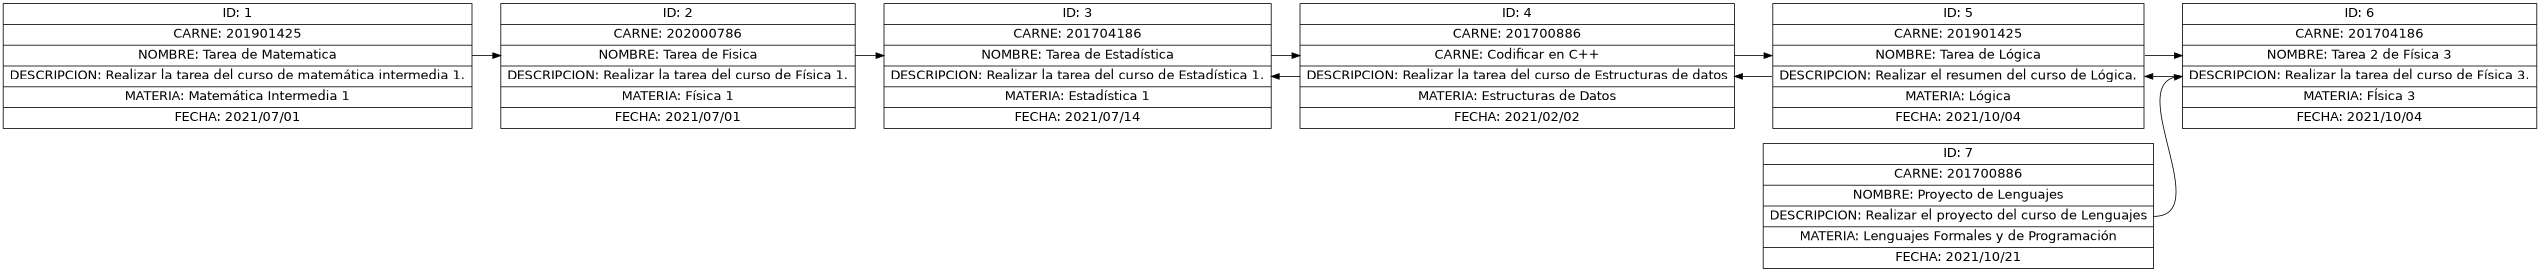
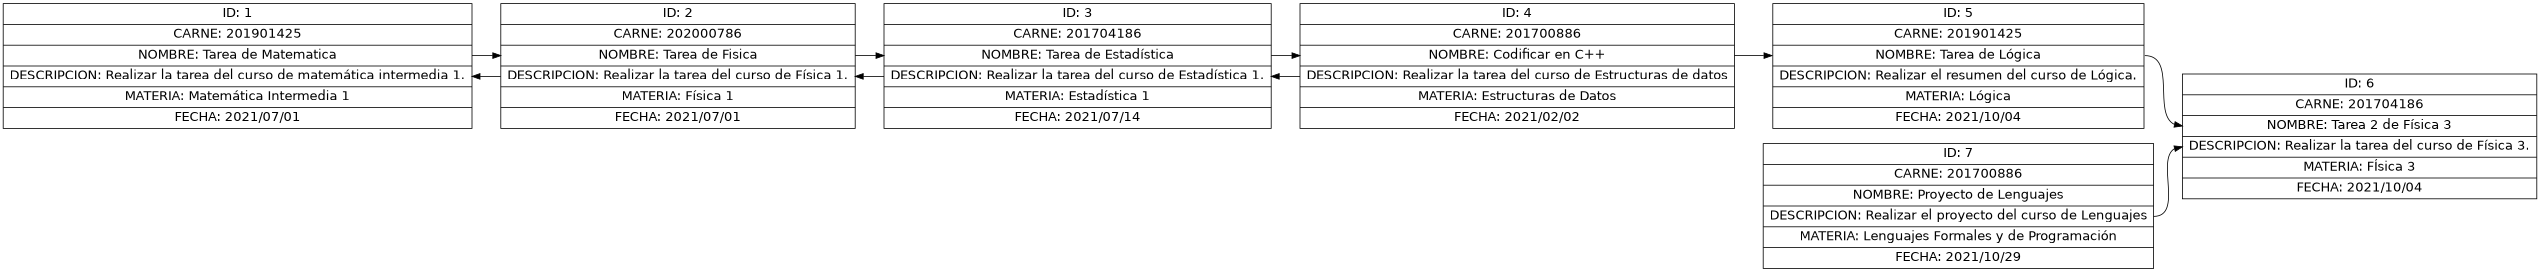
(1517, 55) -> (1517, 55)
none -> (490, 76)
none -> (874, 76)
(1757, 76) -> none
(2168, 76) -> none
(1958, 257) -> (1958, 257)
